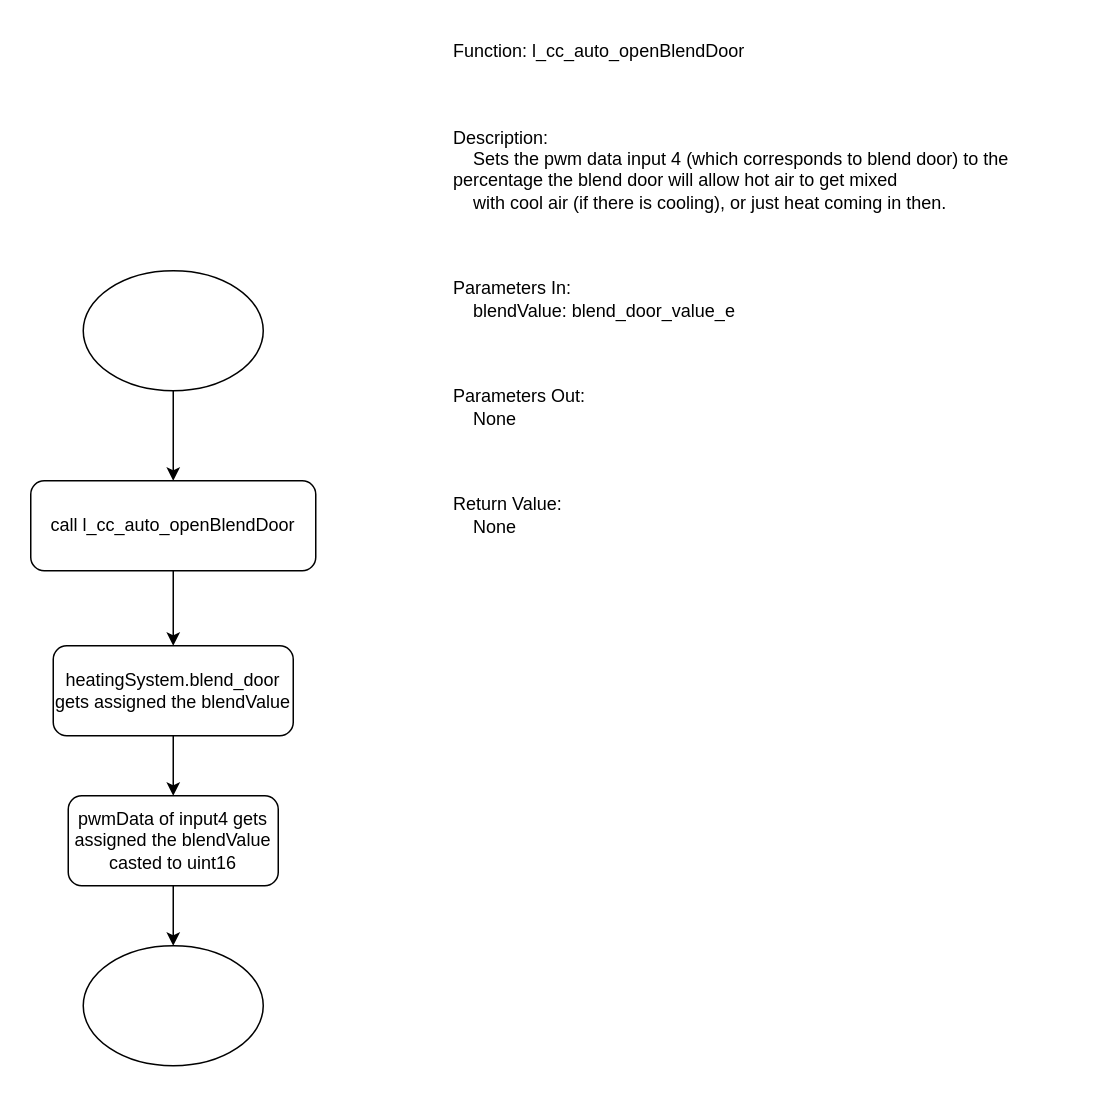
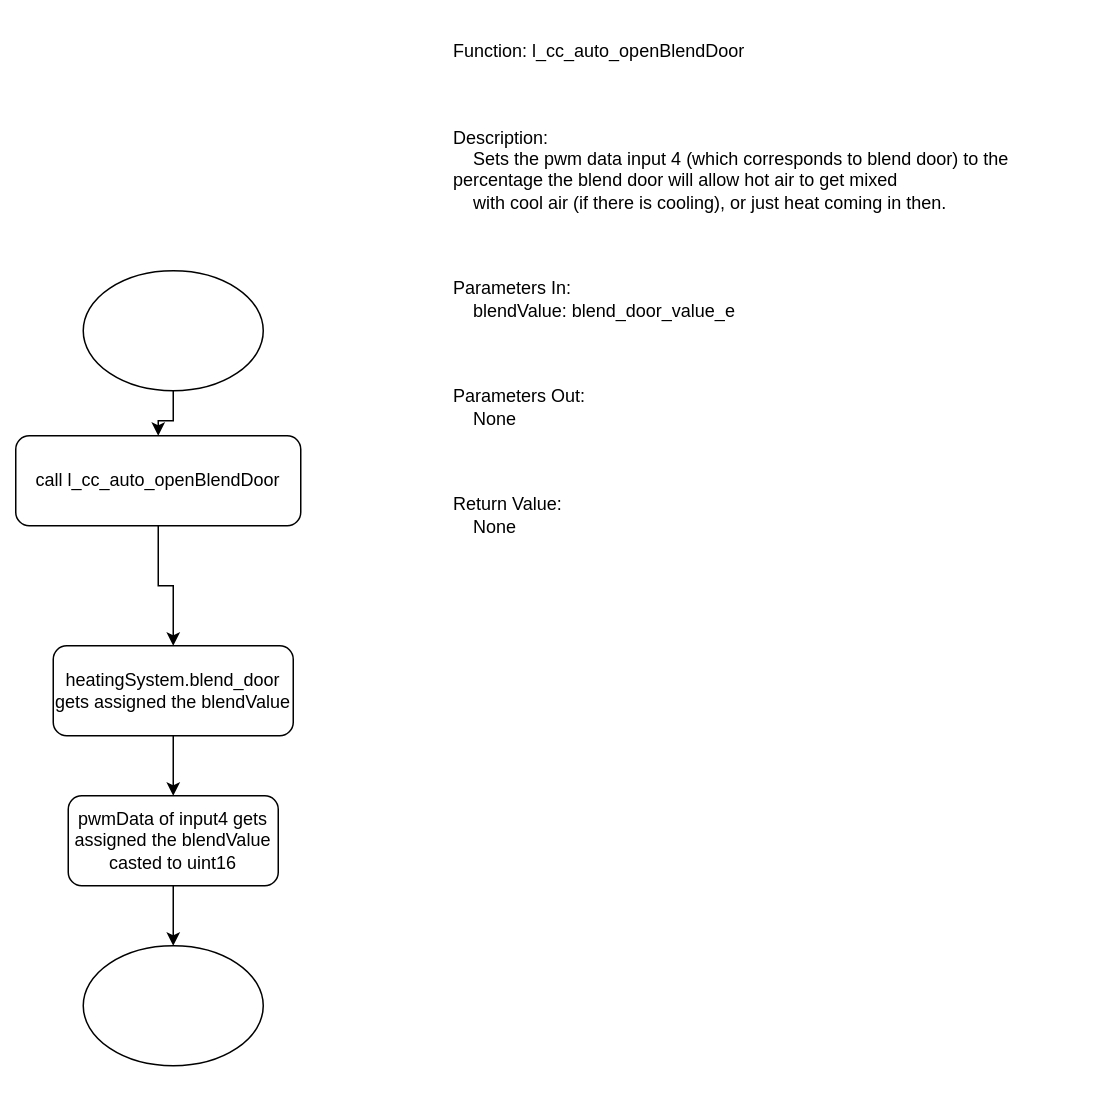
(173, 526) -> (158, 481)
